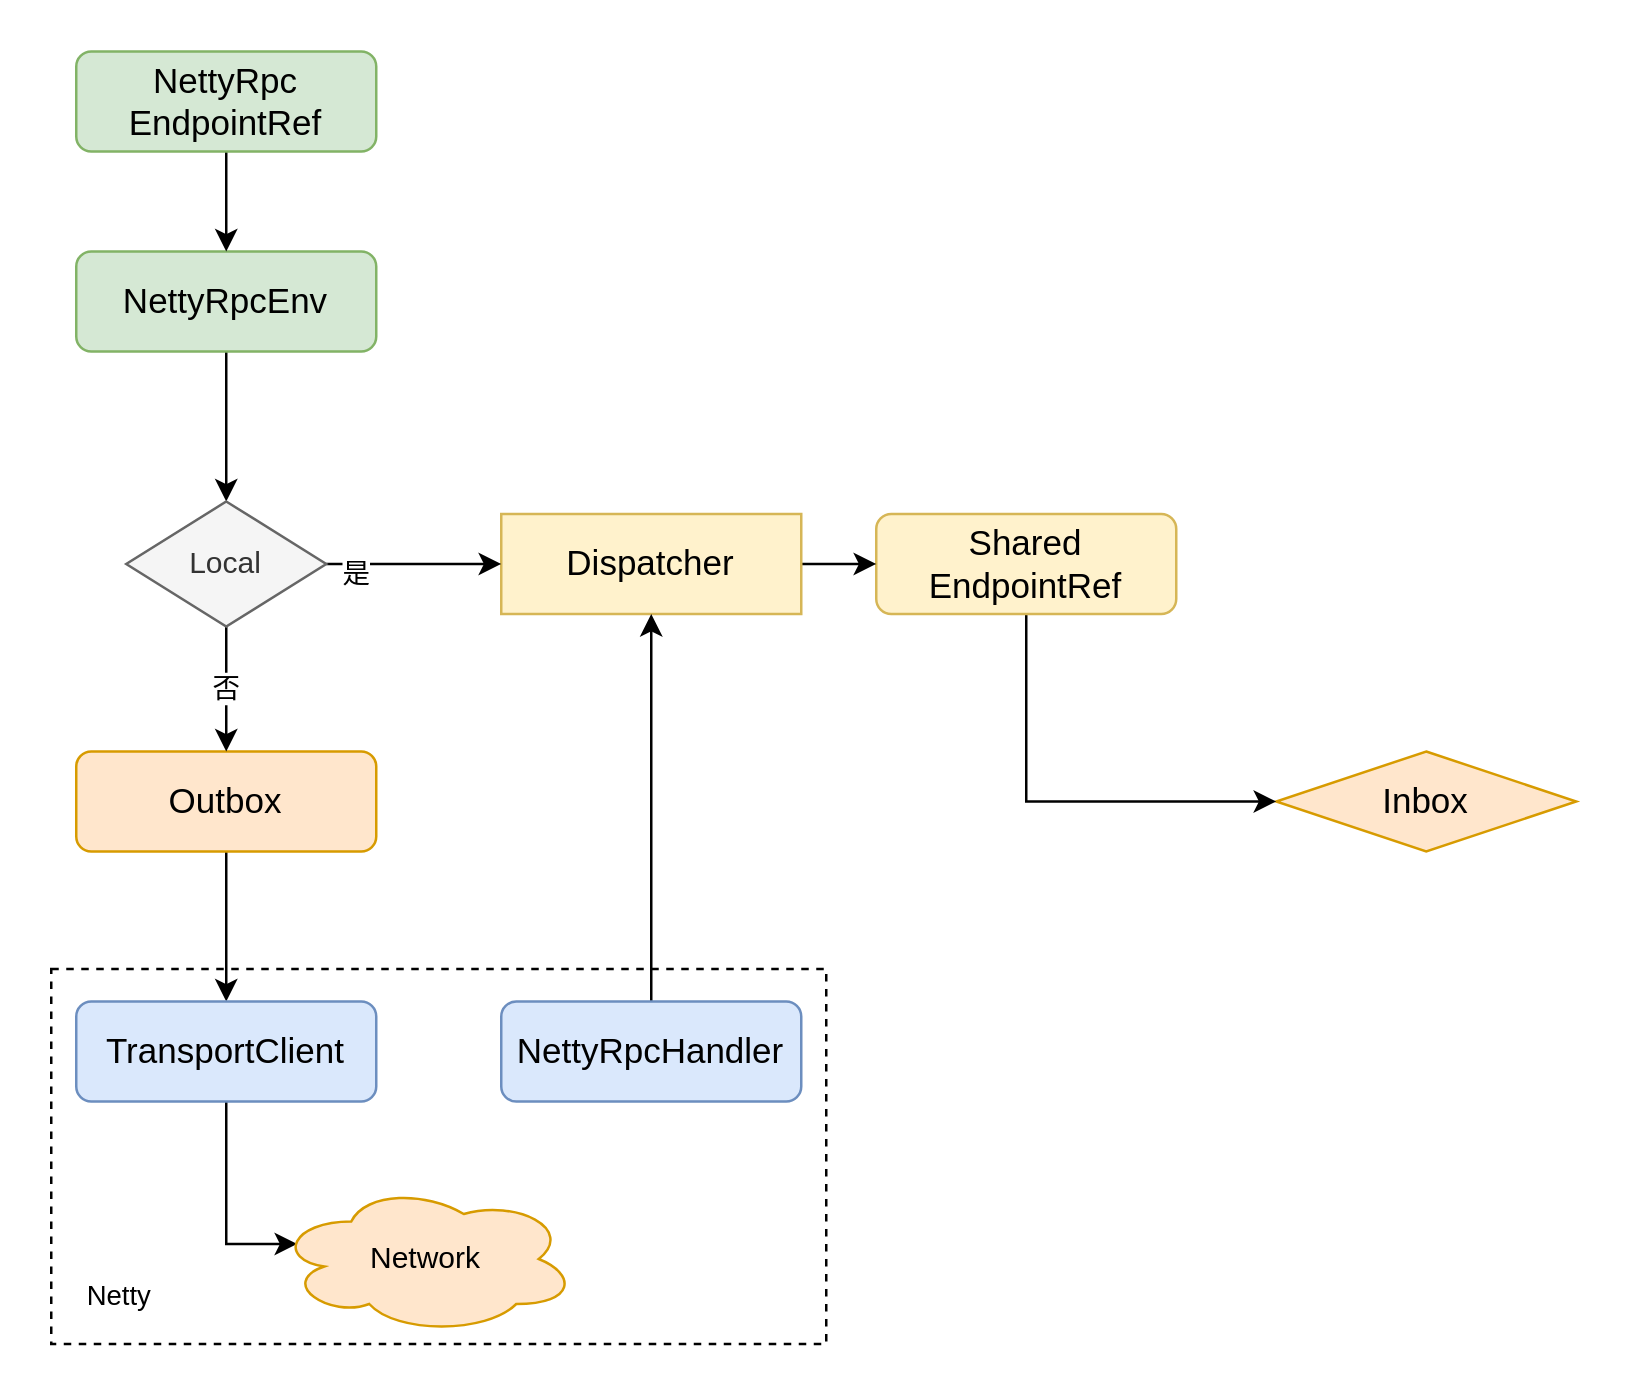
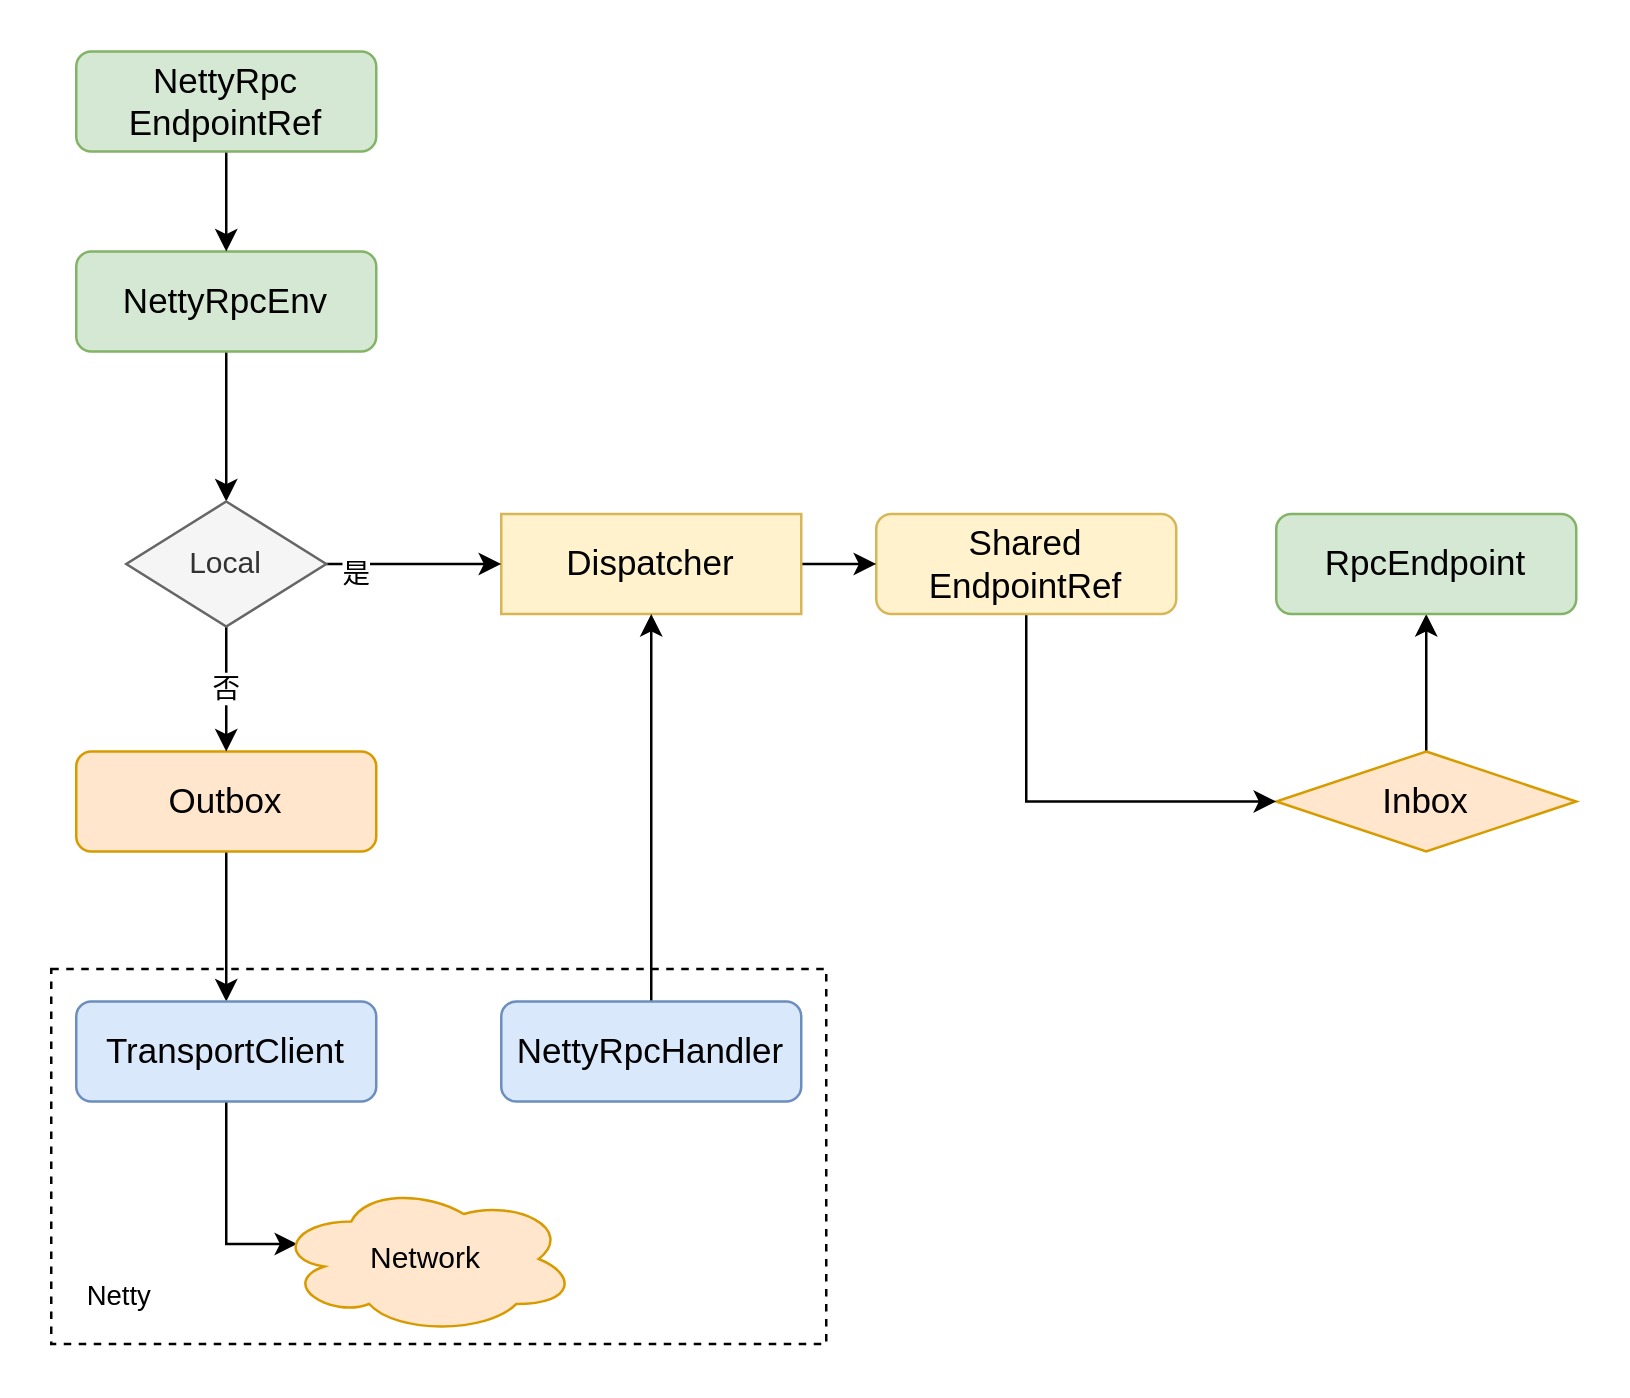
none -> (1426, 564)
none -> (1426, 691)
